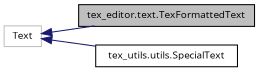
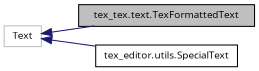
(167, 16) -> (167, 16)
(167, 56) -> (167, 56)
